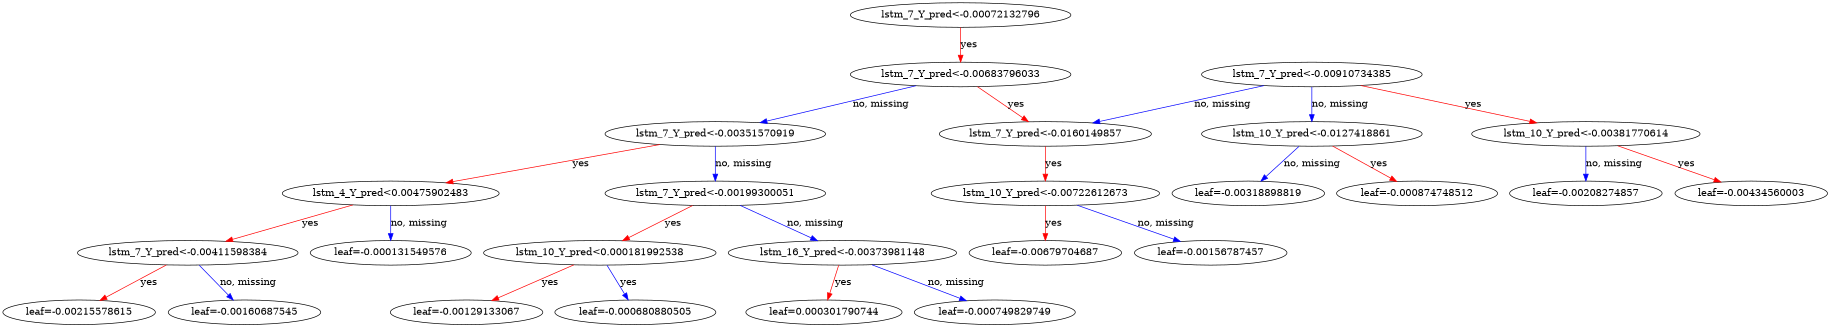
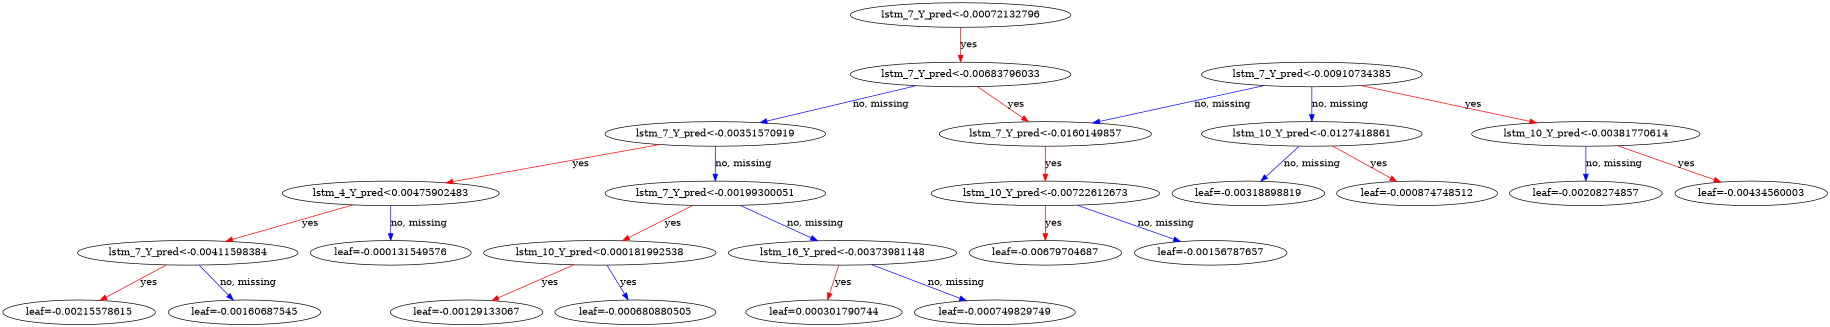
(1211, 253) -> (1211, 253)
